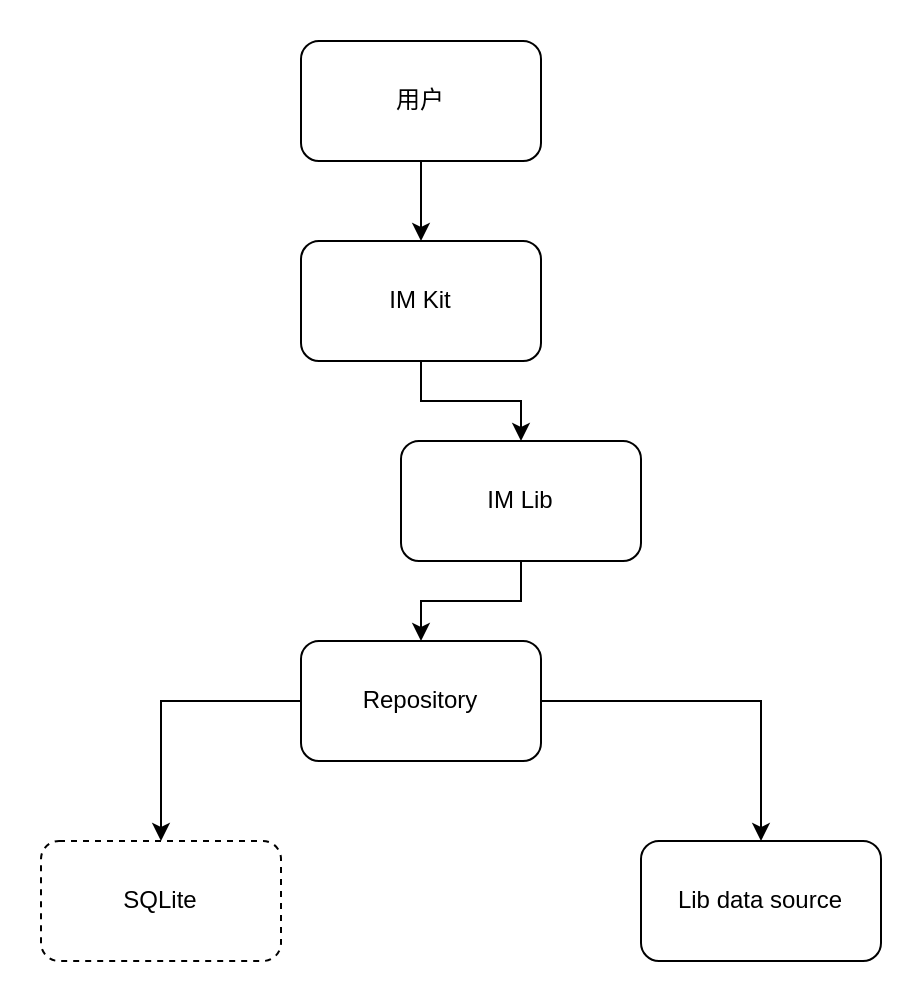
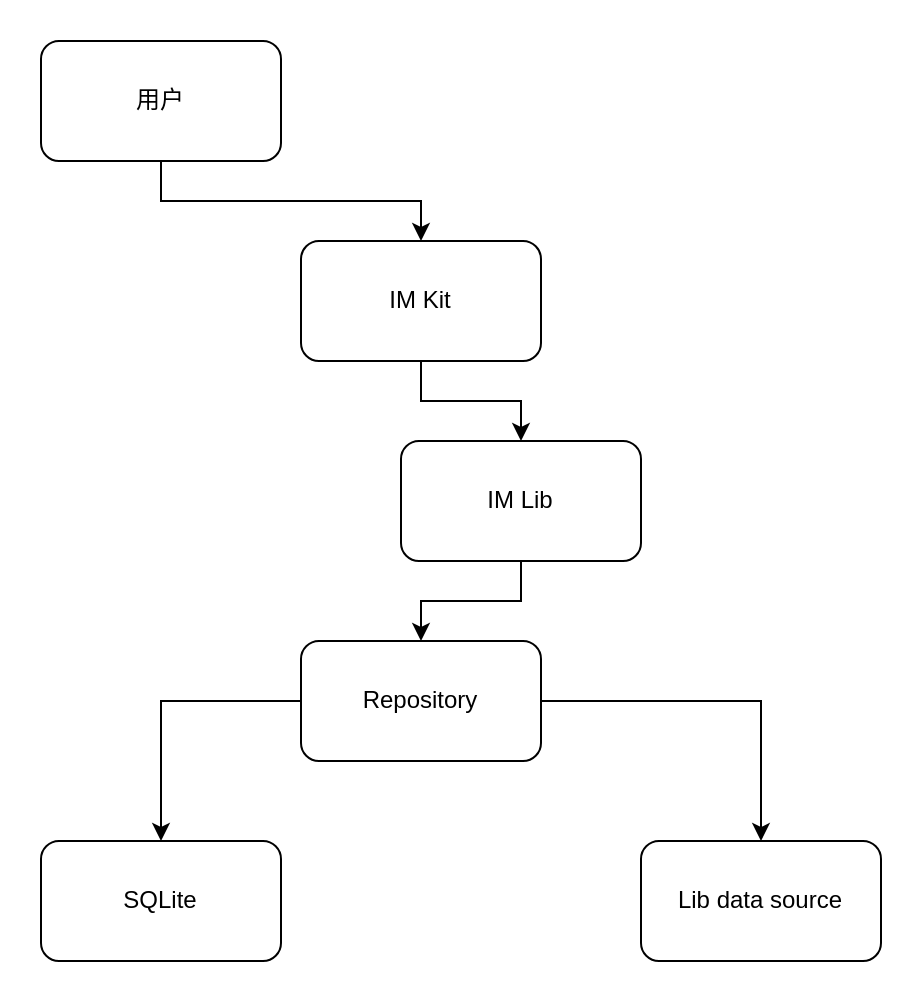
(421, 101) -> (161, 101)
(161, 901) -> (161, 901)
